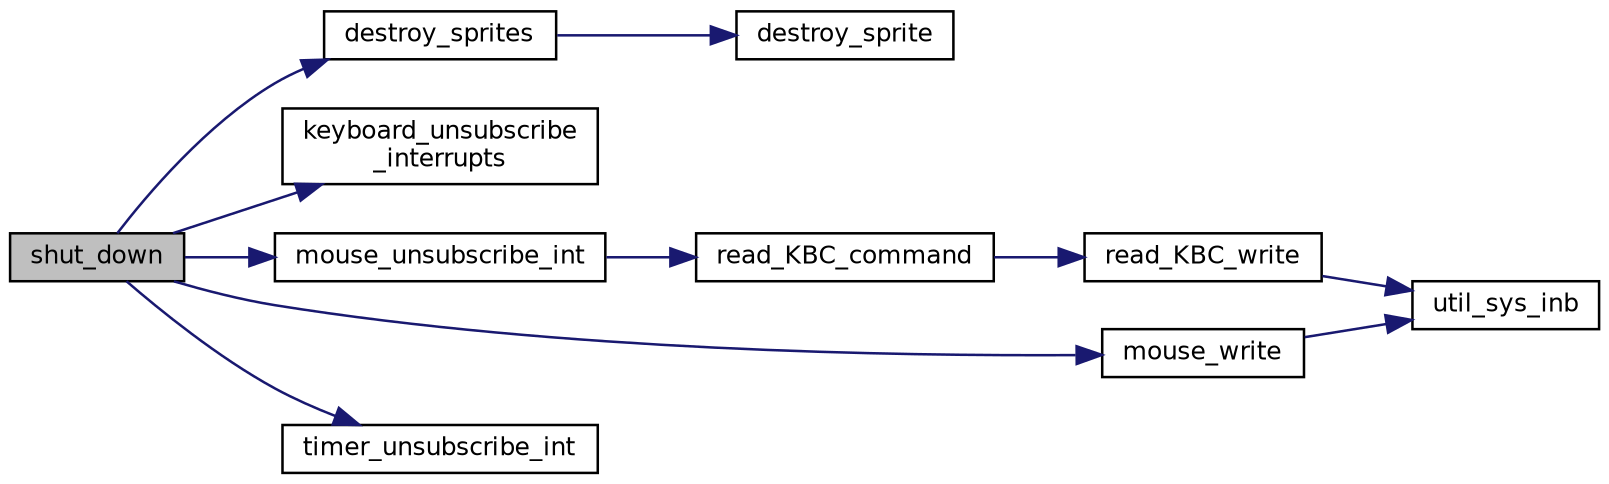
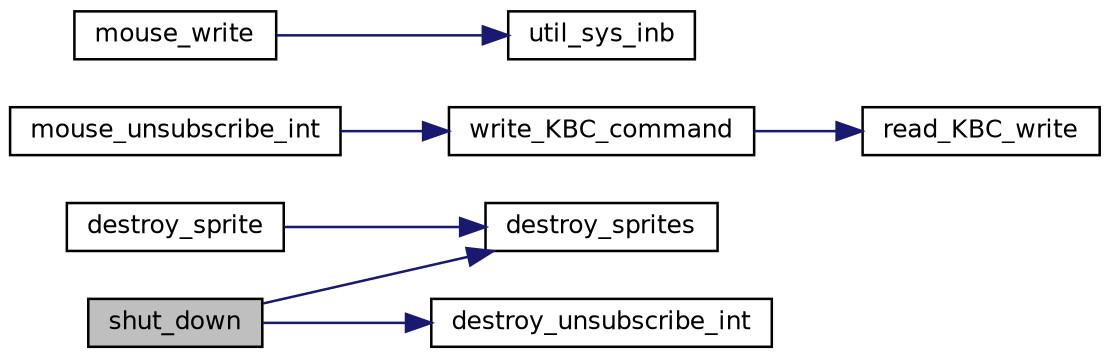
(634, 35) -> (372, 227)
(440, 146) -> none
(217, 257) -> none
(845, 257) -> (602, 131)
(1354, 281) -> none
(622, 342) -> none
(440, 449) -> (602, 323)
